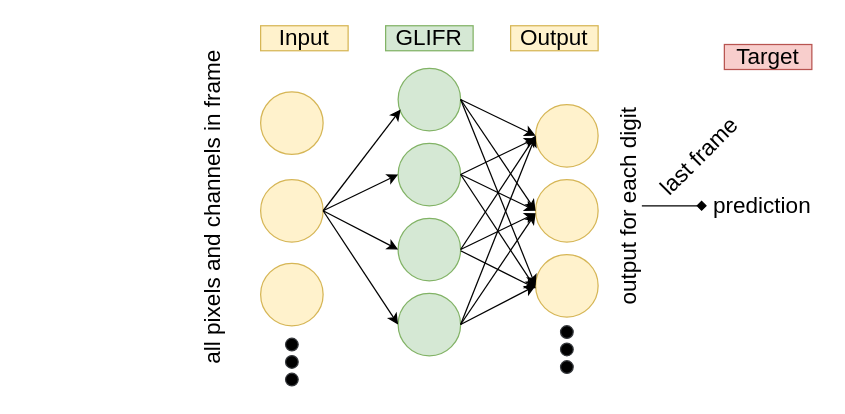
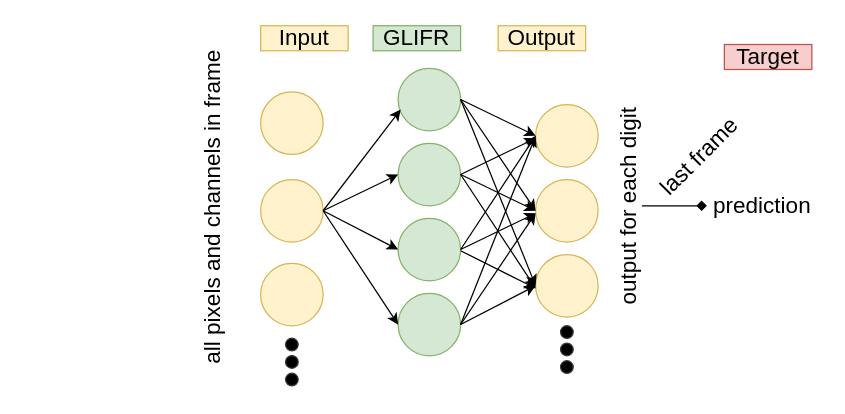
(429, 38) -> (417, 38)
(554, 38) -> (542, 38)
